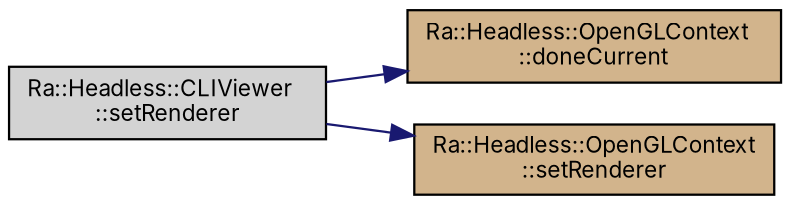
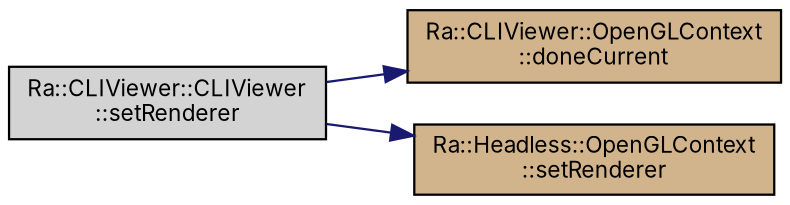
(594, 46) -> (594, 46)
(168, 103) -> (168, 103)
